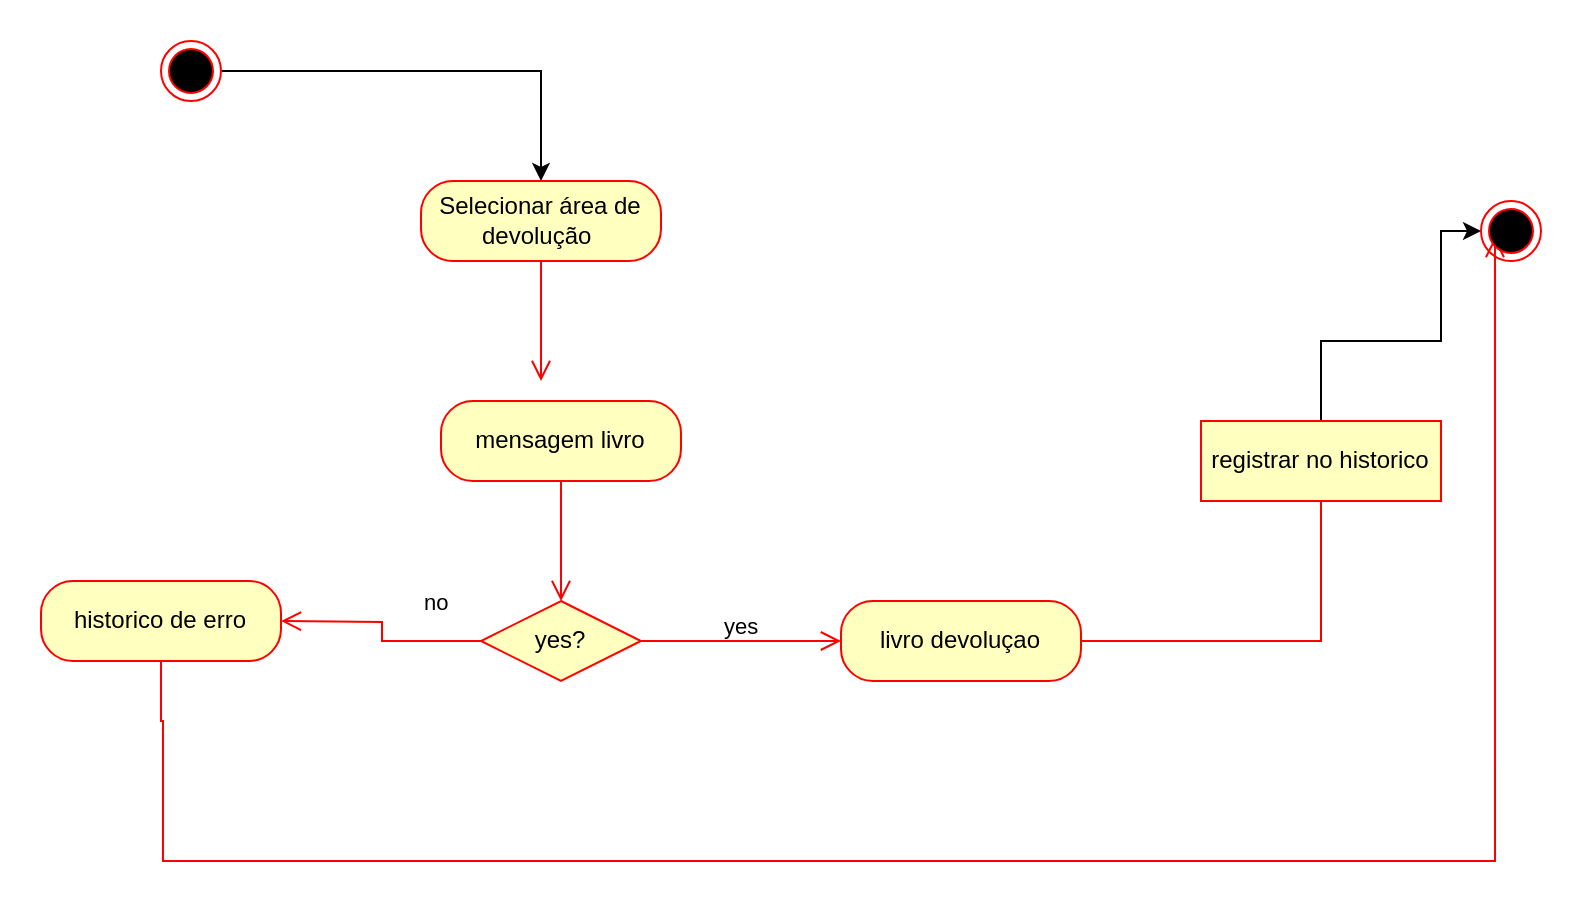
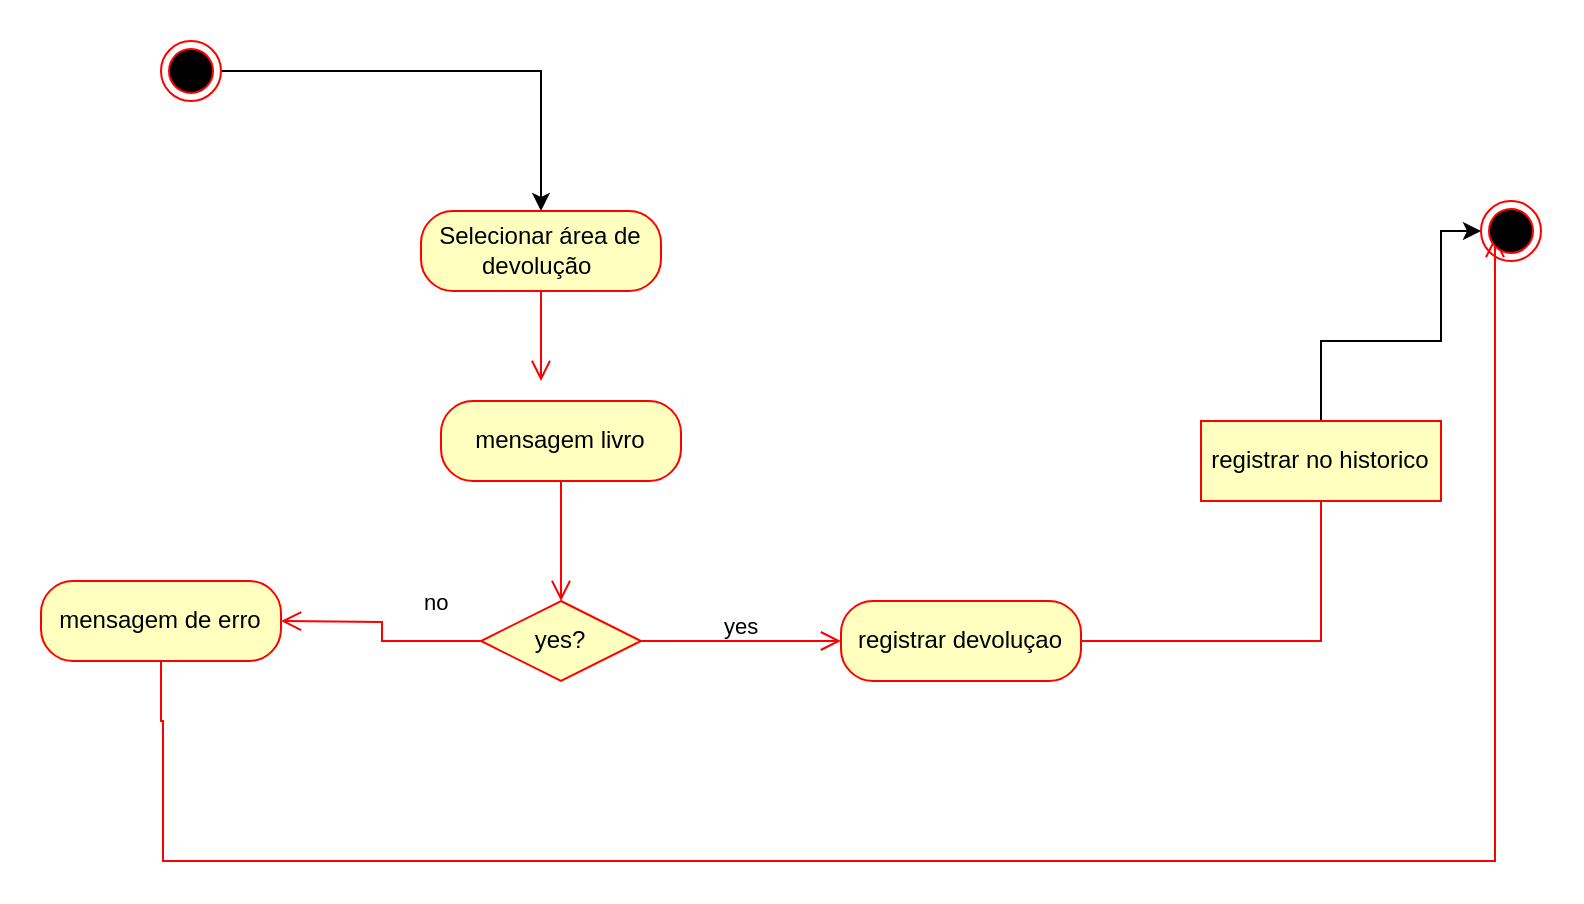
(541, 221) -> (541, 251)
(161, 621) -> (161, 621)
(961, 641) -> (961, 641)
